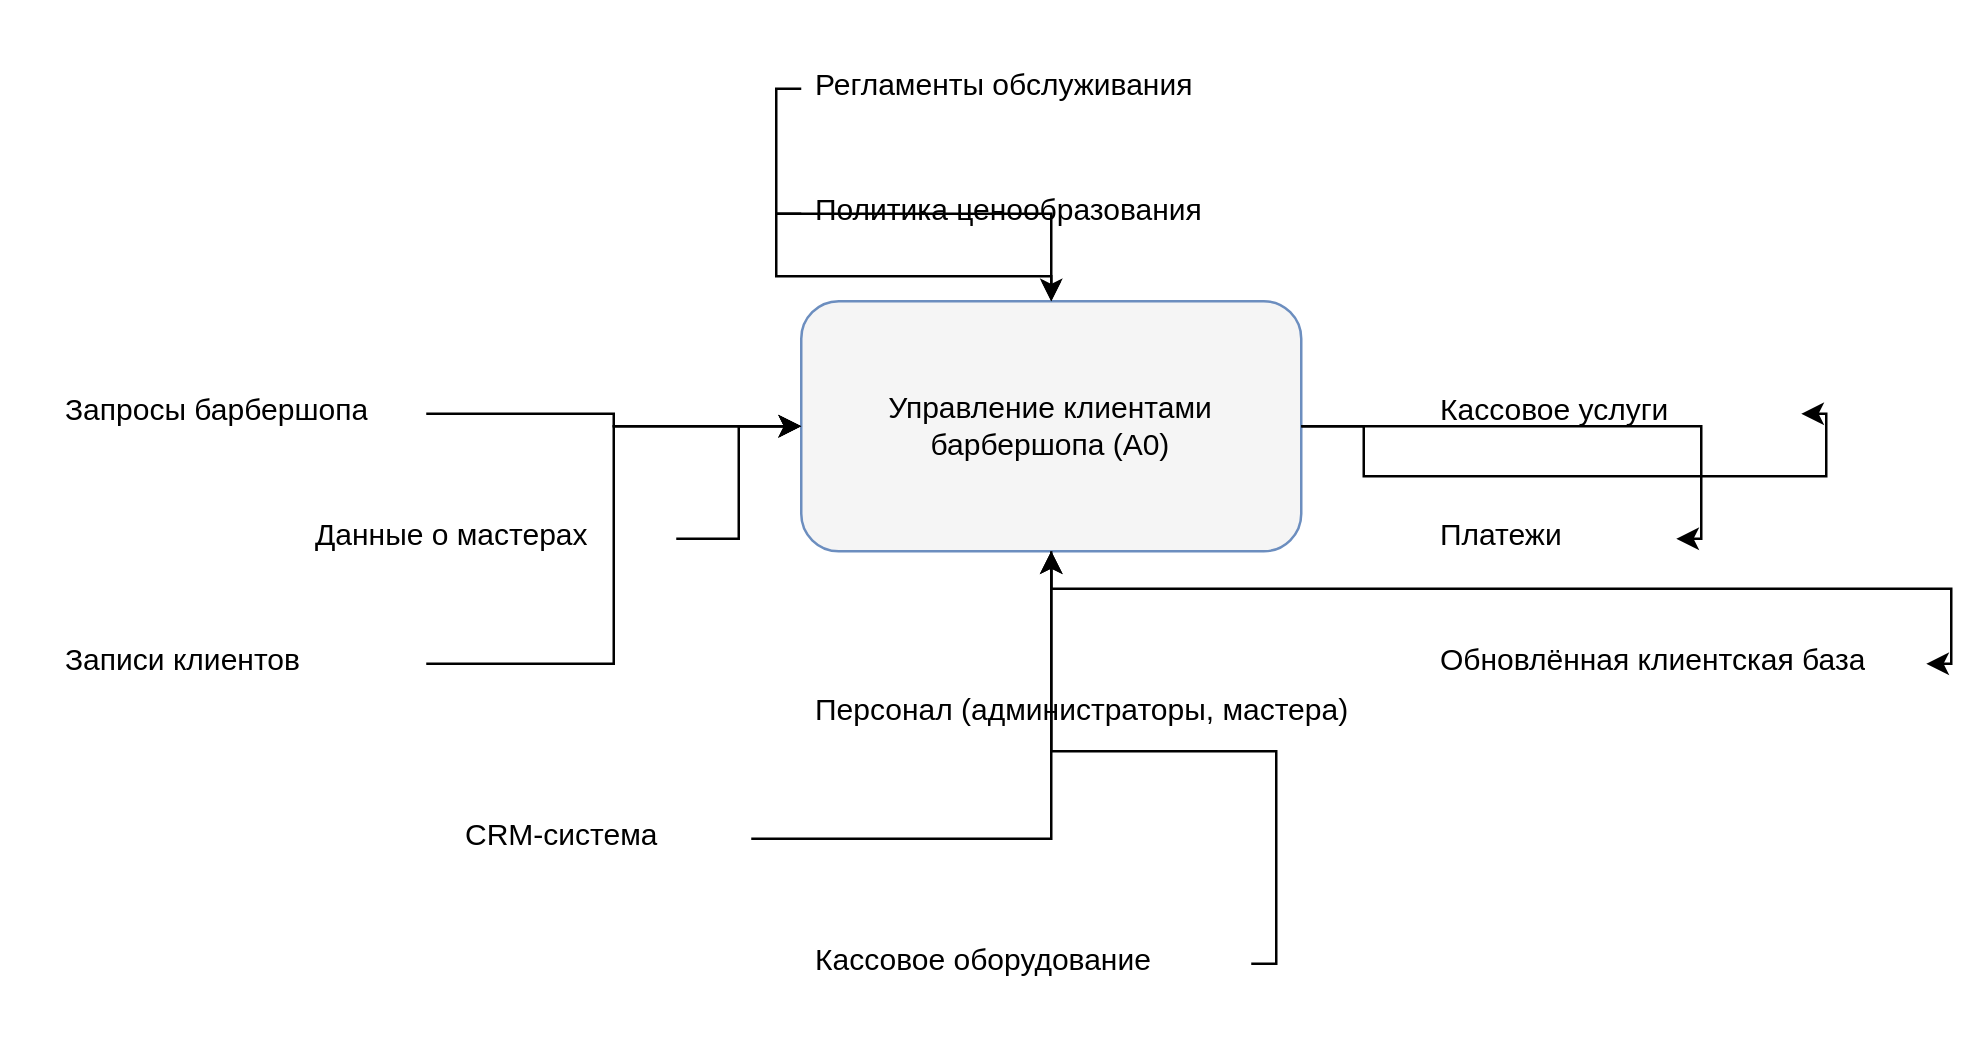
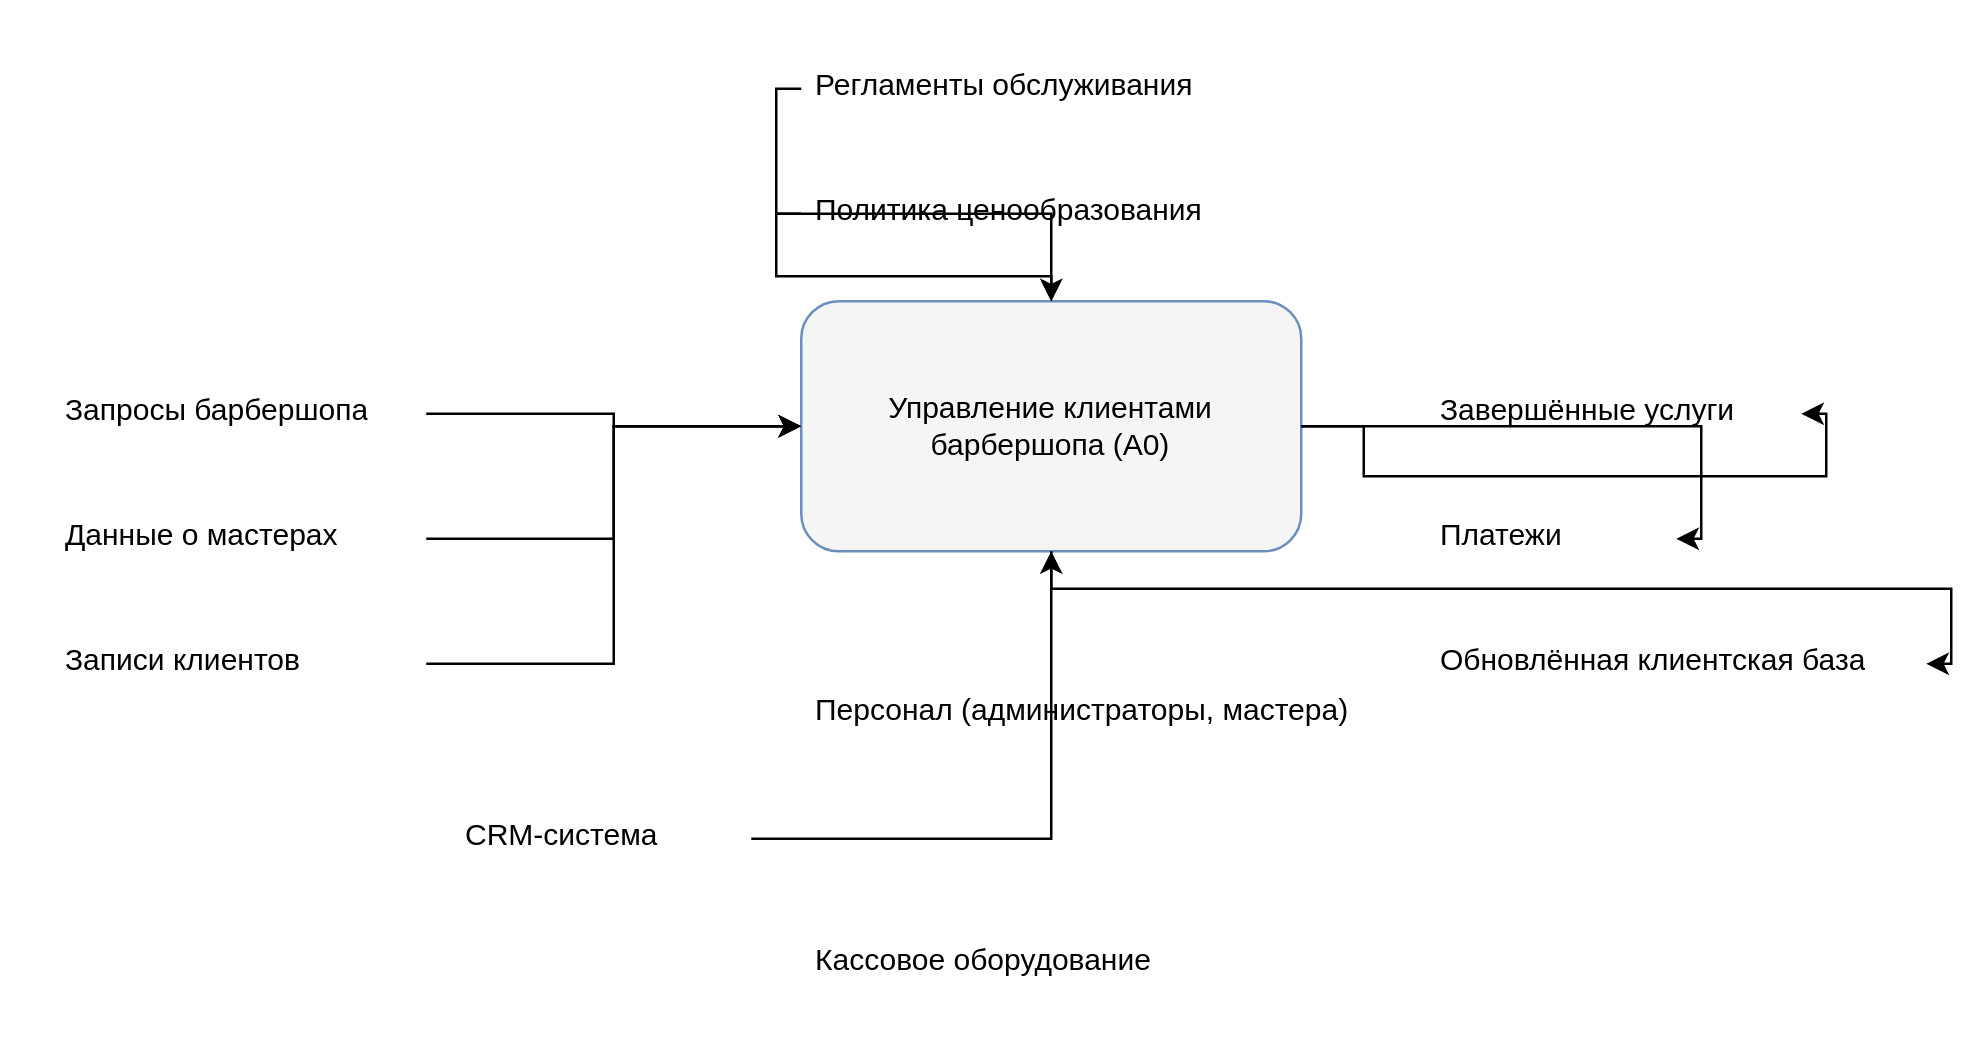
(1563, 412) -> (1589, 412)
(489, 539) -> (239, 539)
(1276, 759) -> none
